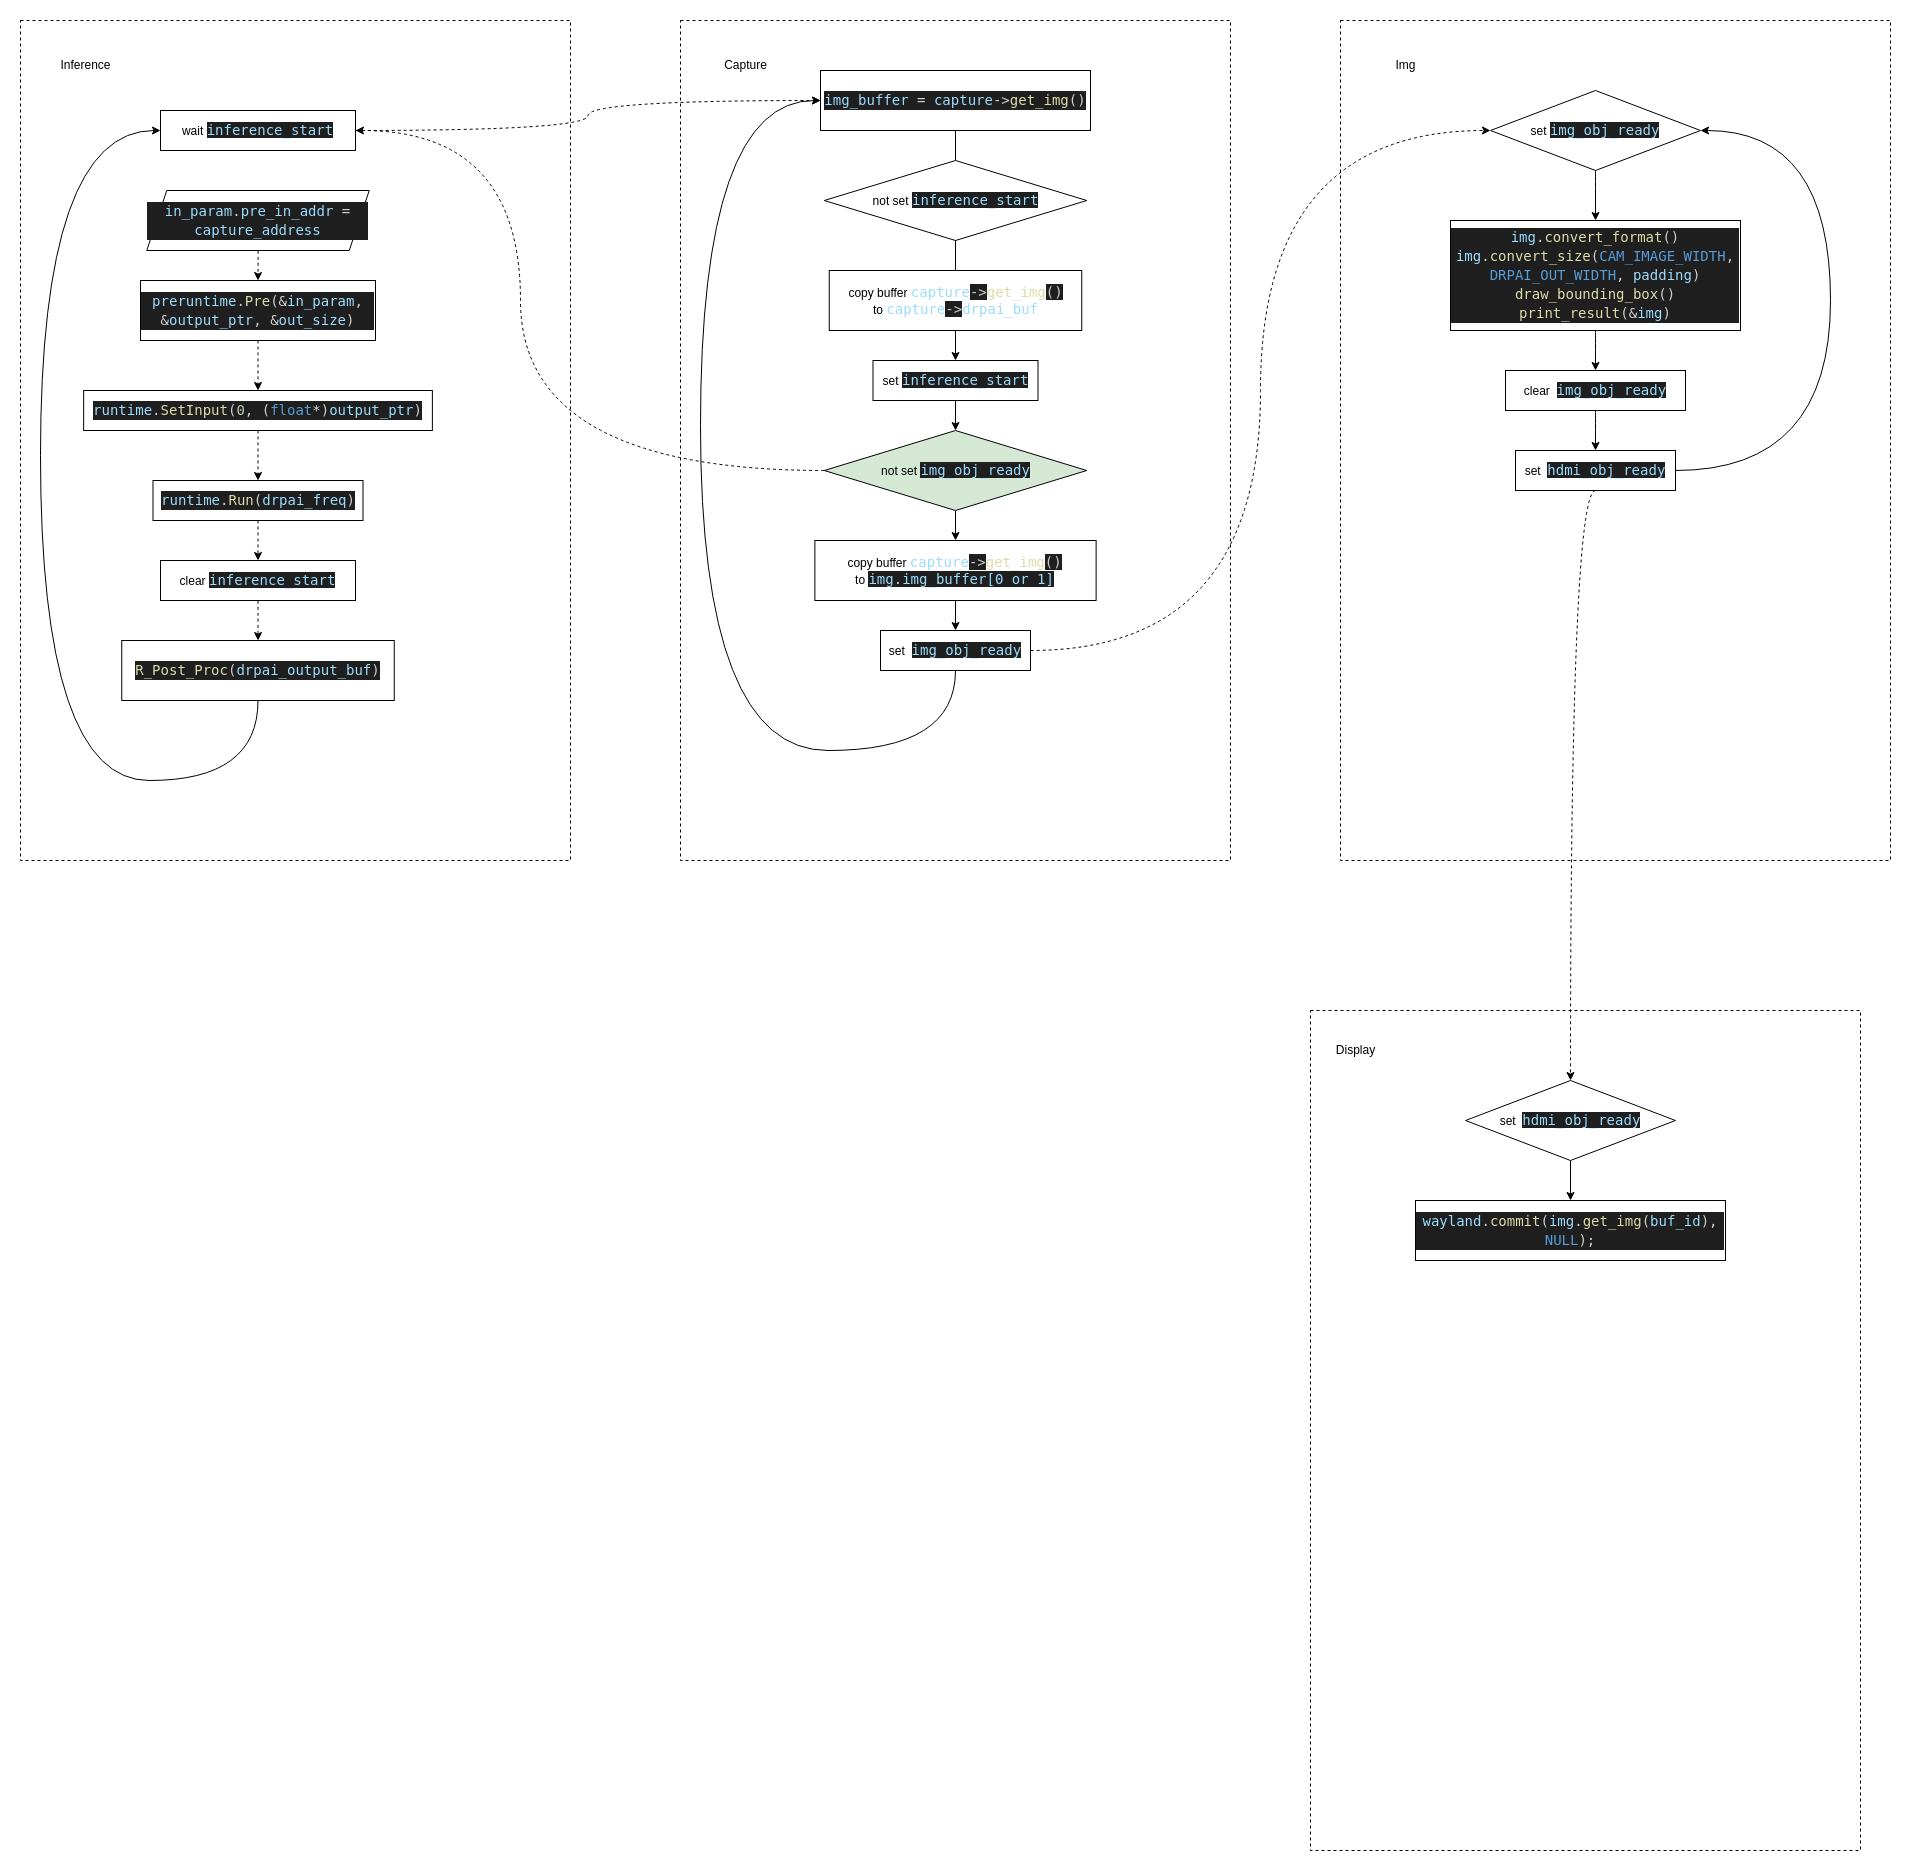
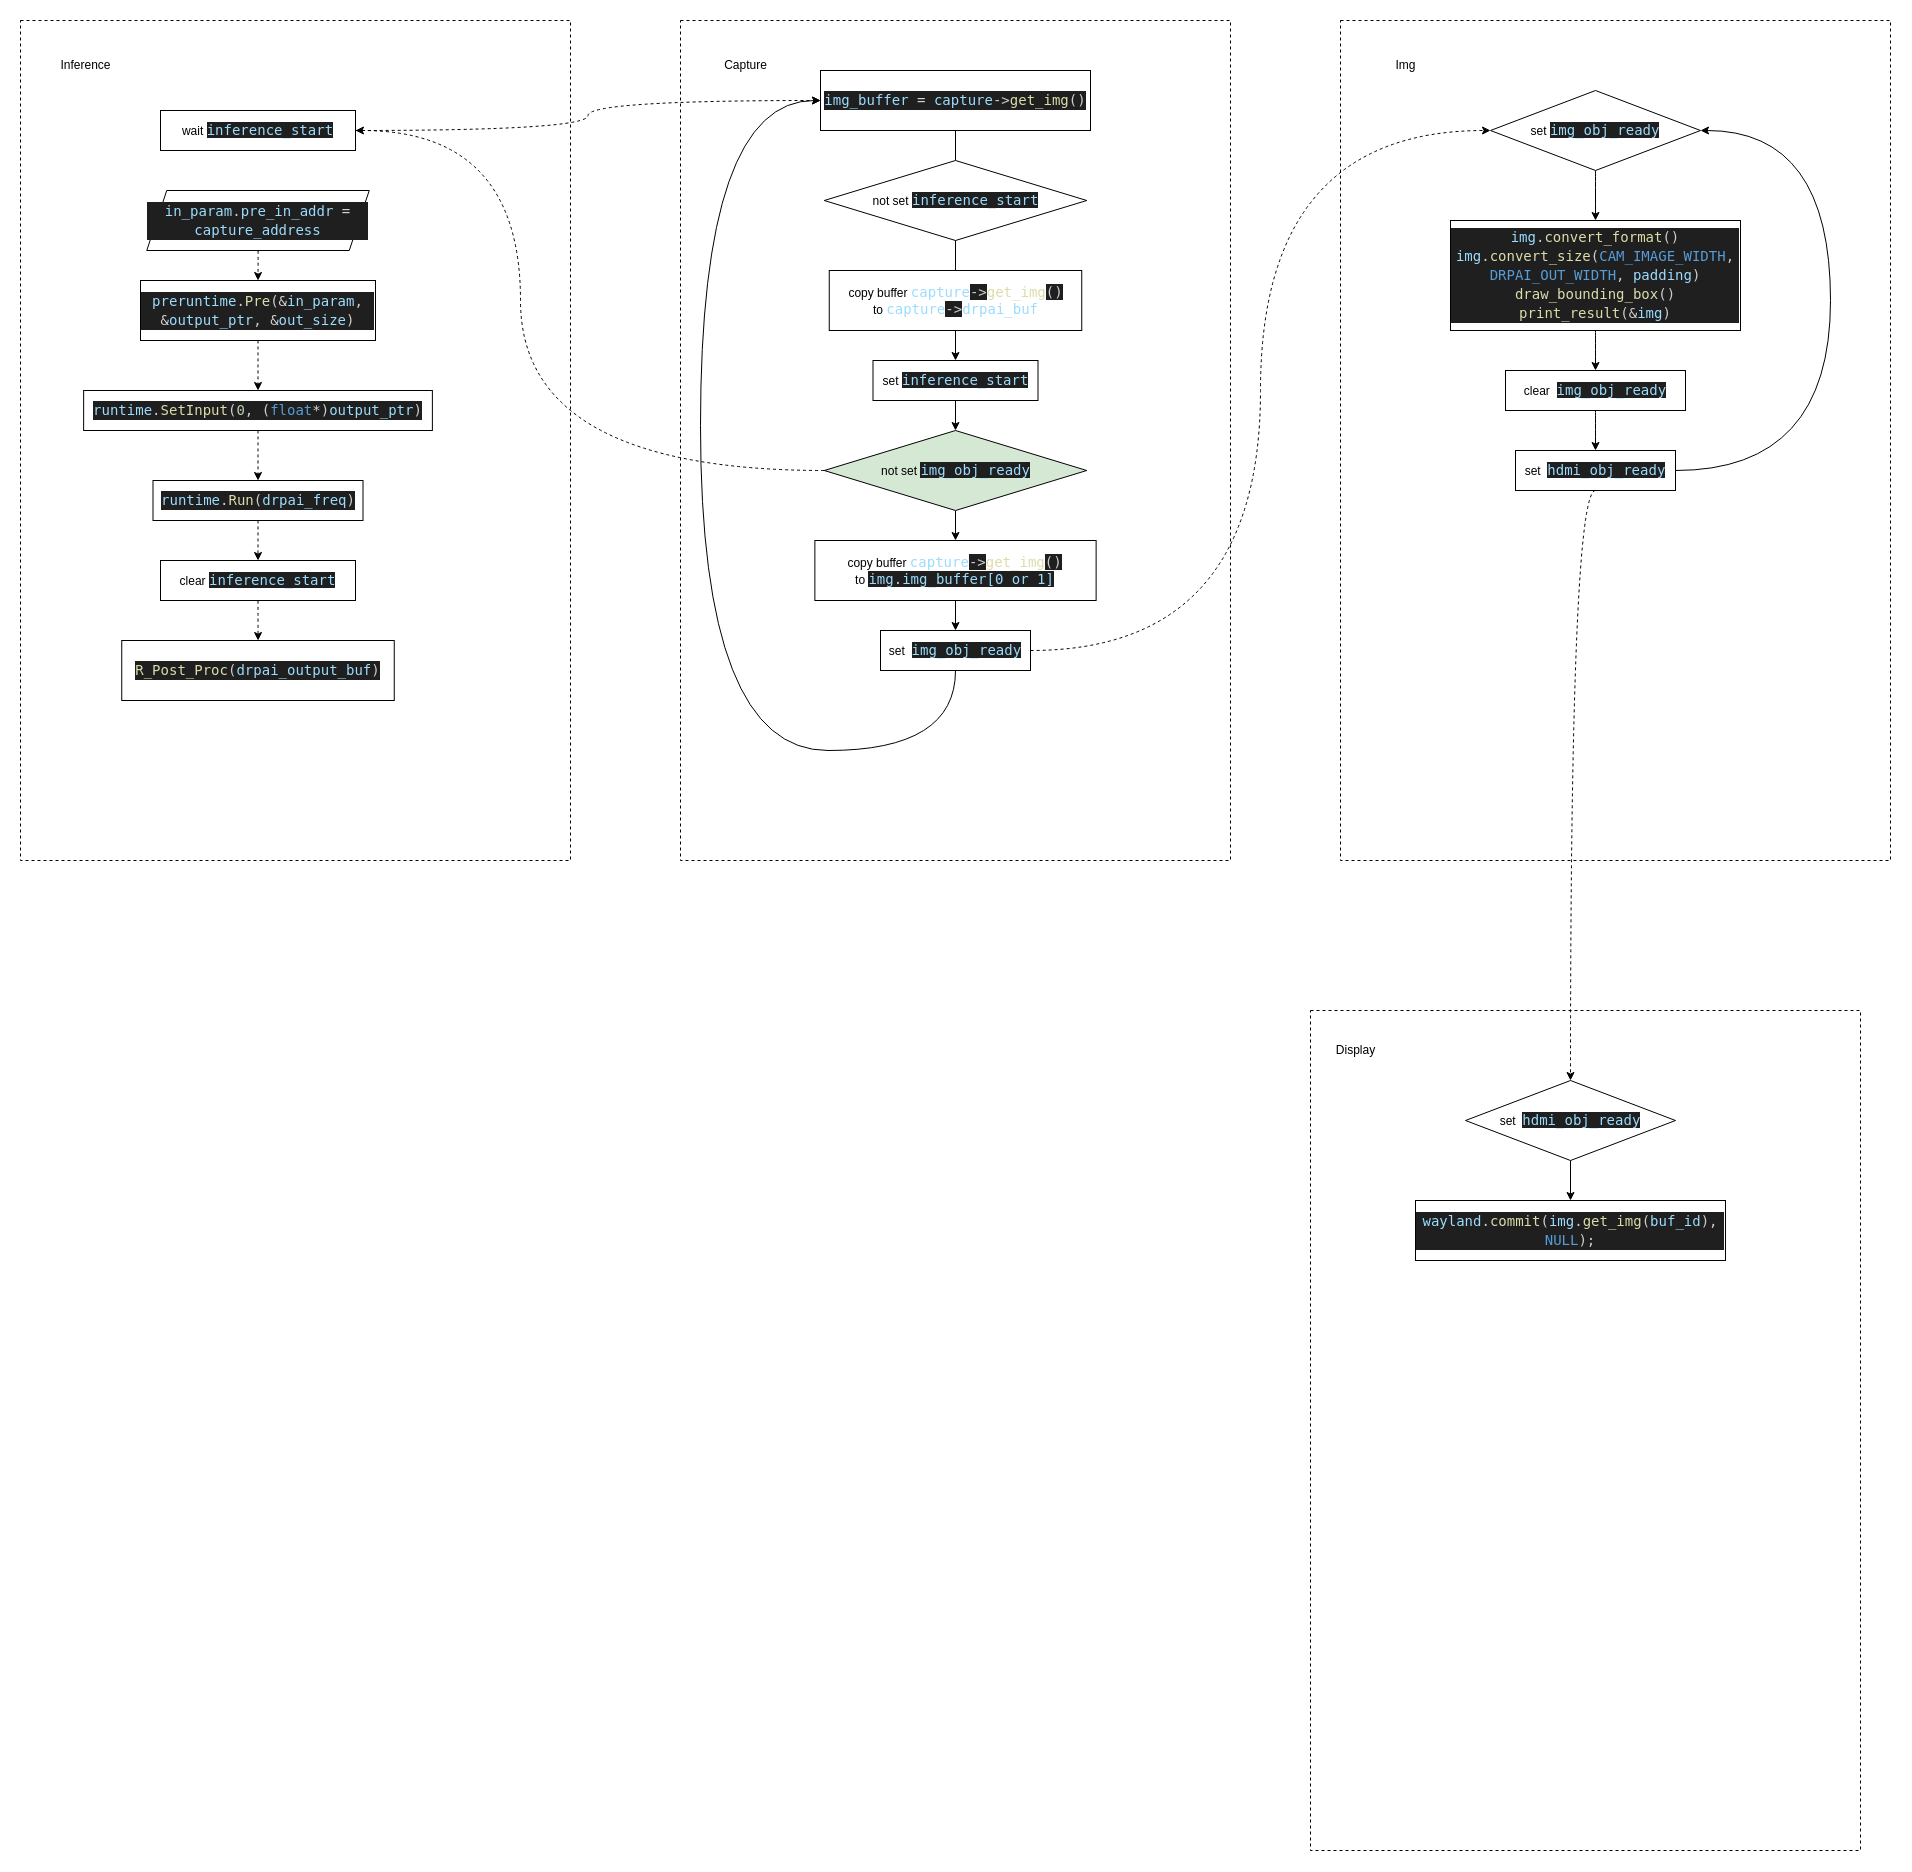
(42, 529) -> none
